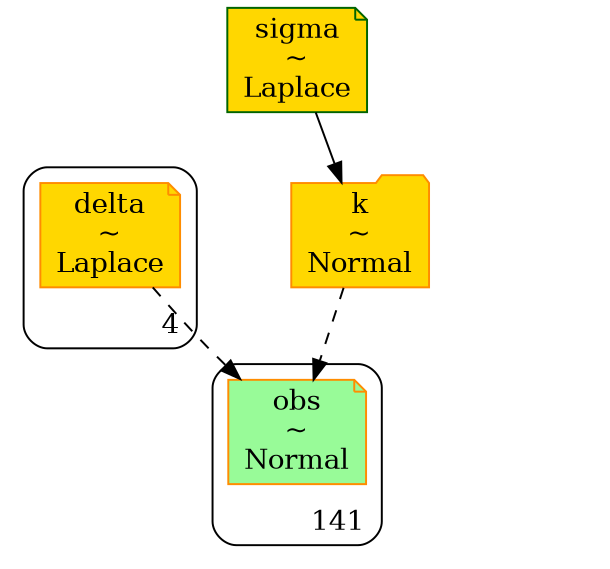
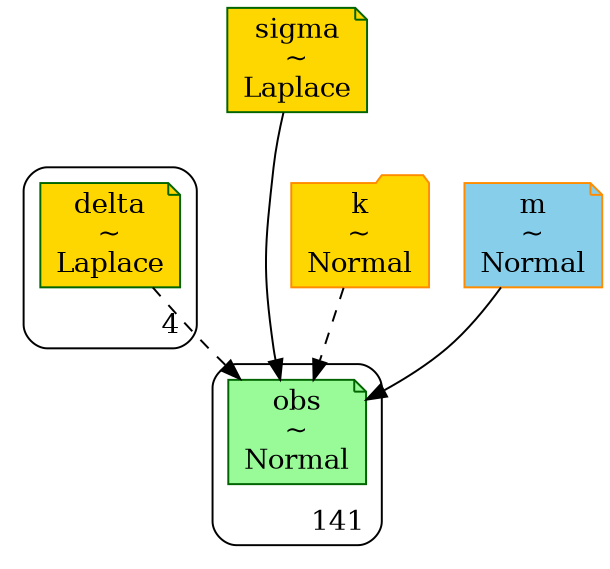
(325, 138) -> (267, 236)
(110, 235) -> (110, 235)
none -> (533, 235)
(297, 432) -> (297, 432)
